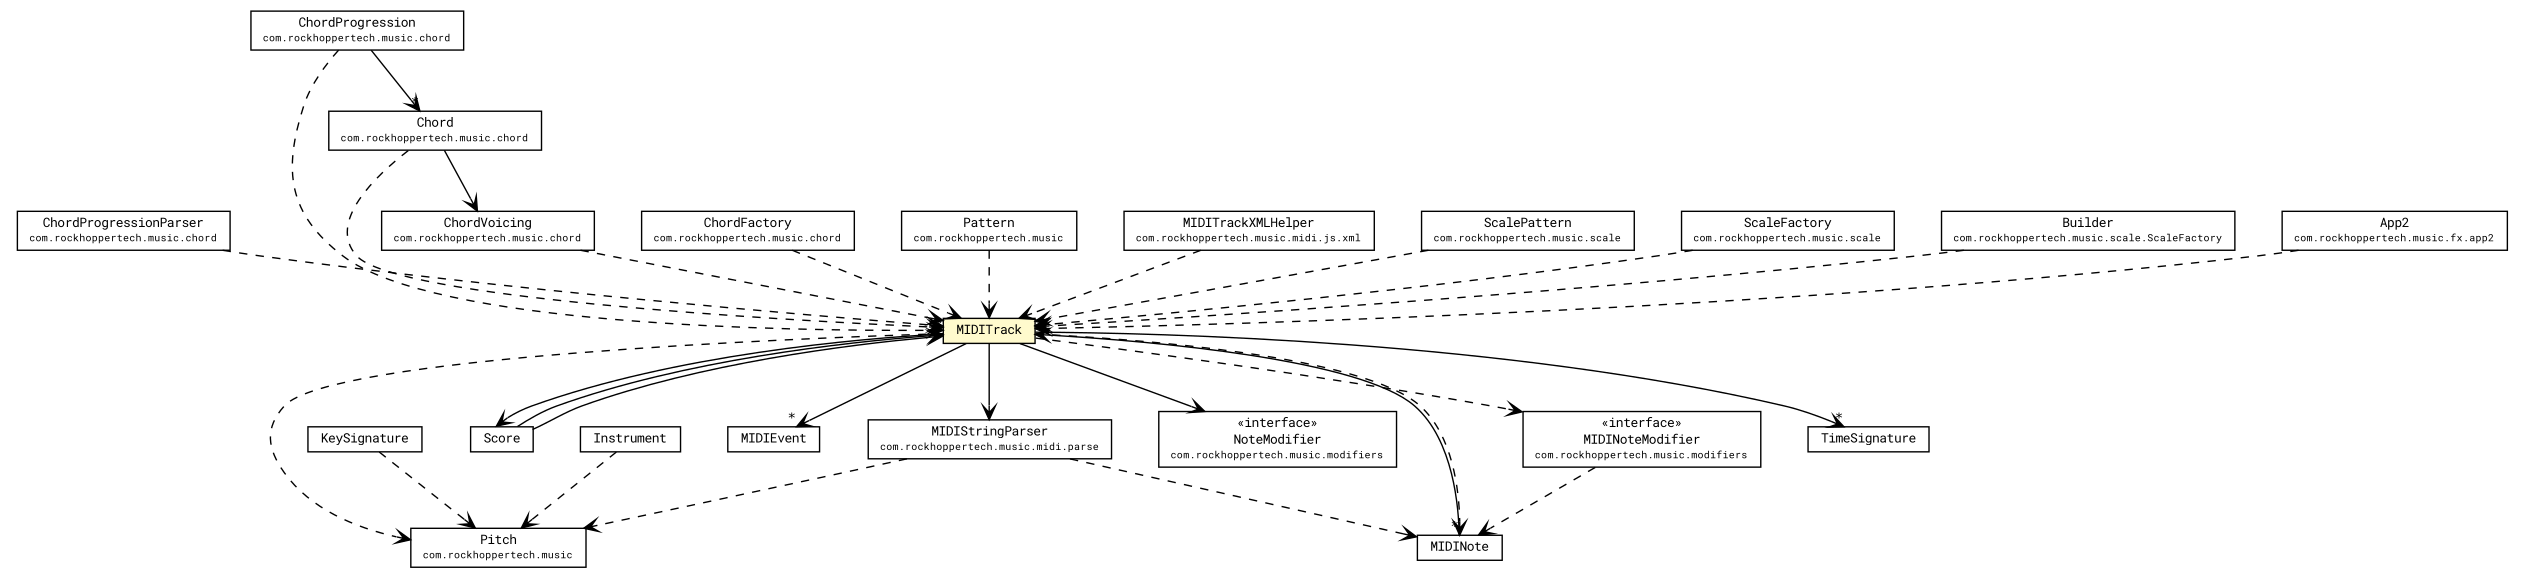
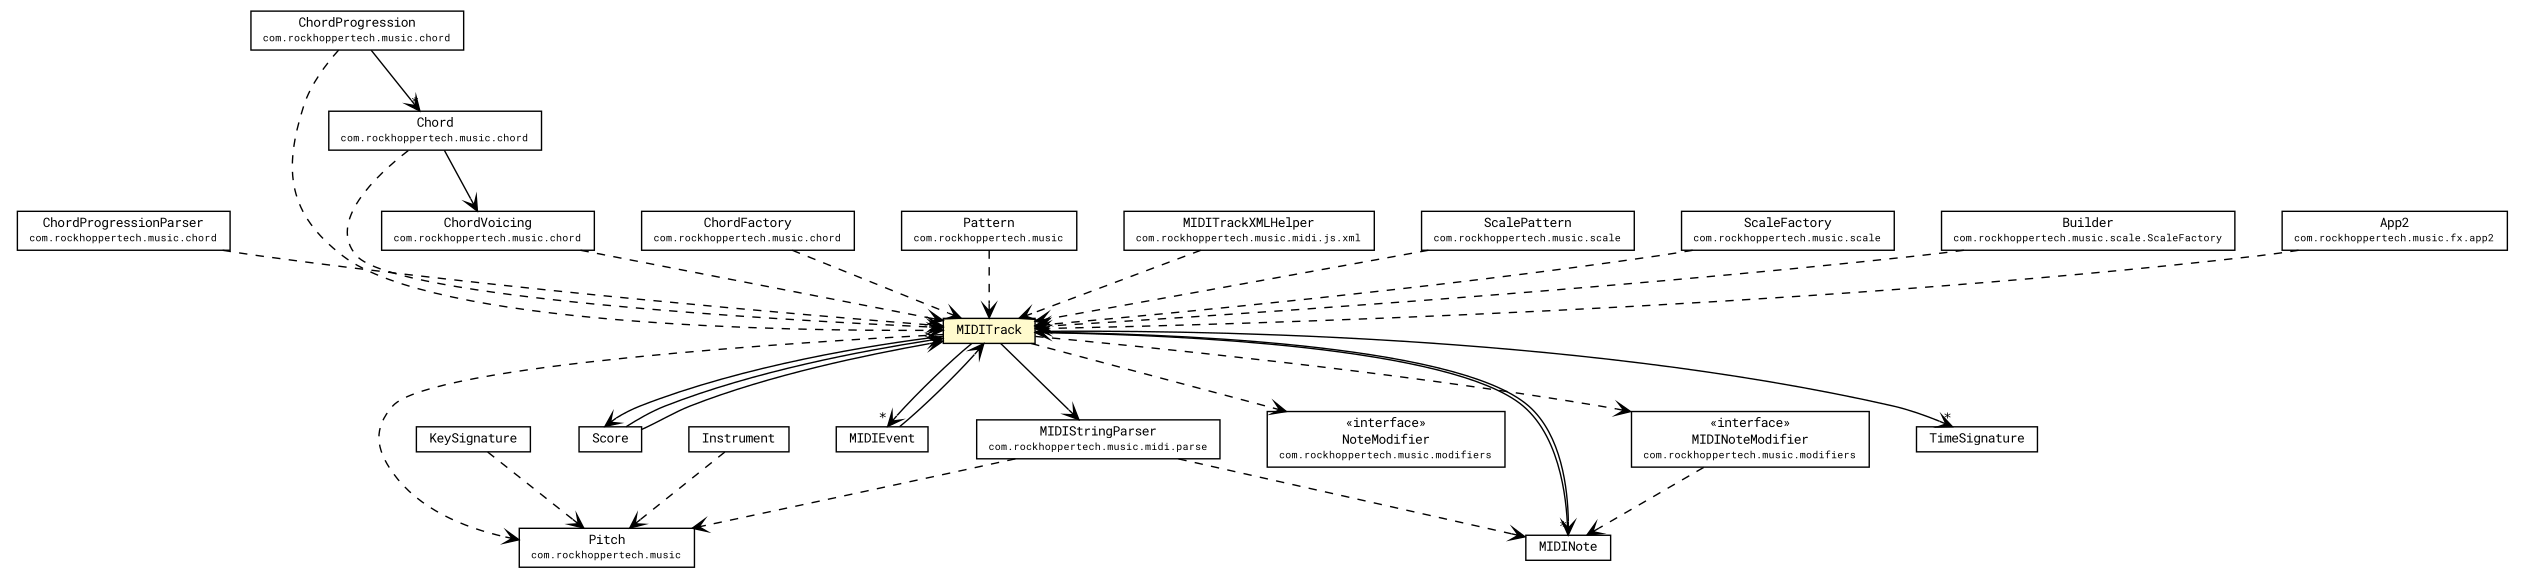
(1294, 361) -> (1349, 352)
(1106, 375) -> (1152, 376)
none -> (938, 392)
